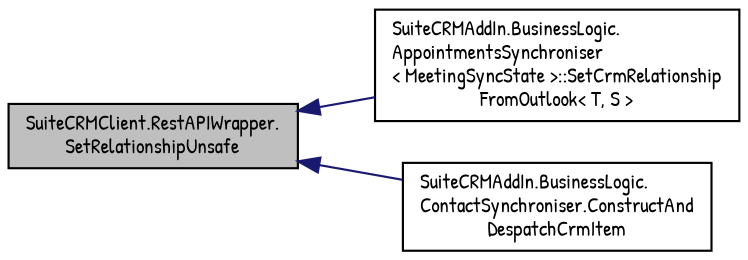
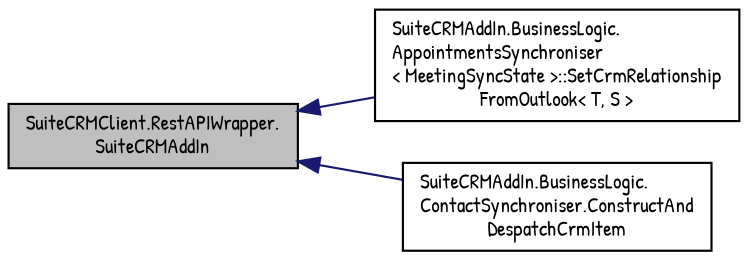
(153, 136) -> (153, 136)
